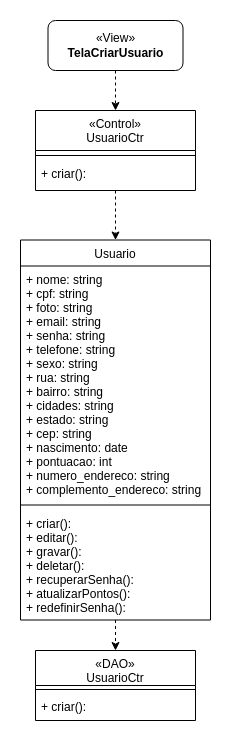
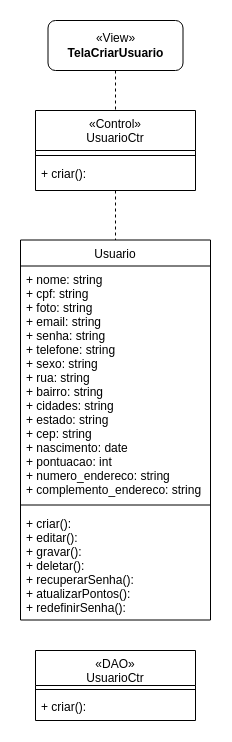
(116, 102) -> (116, 104)
(116, 232) -> (116, 235)
(116, 633) -> none
